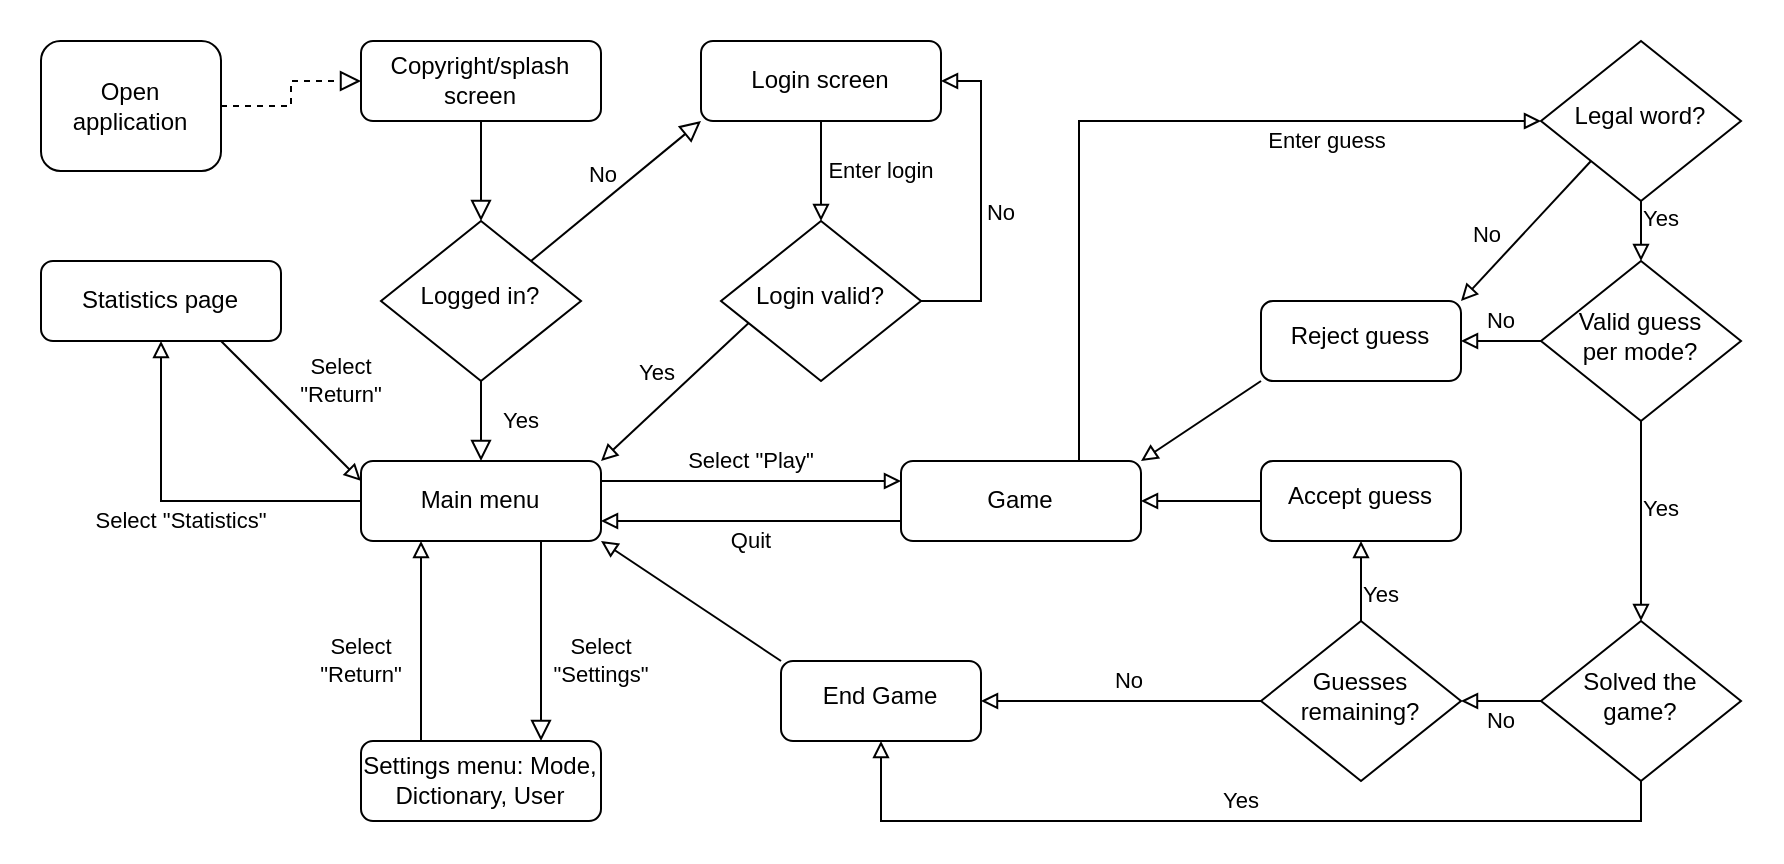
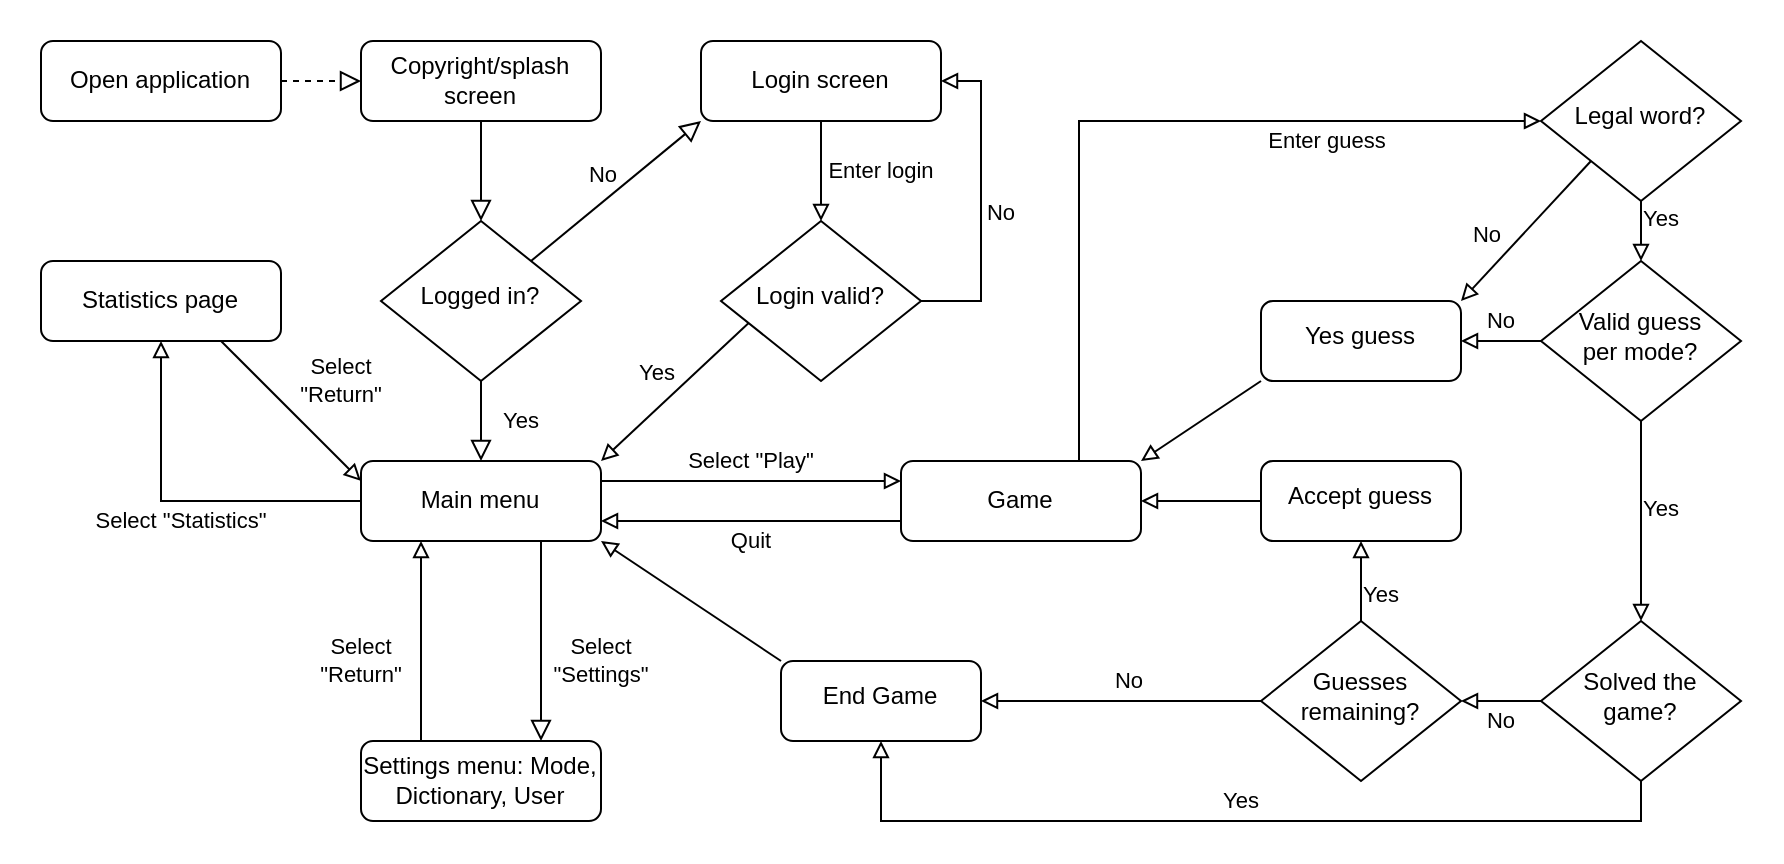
(131, 106) -> (161, 81)
(1361, 337) -> (1361, 337)
